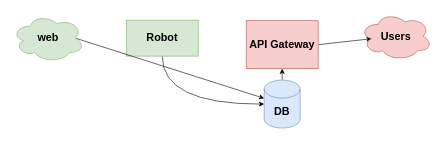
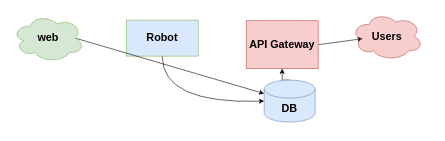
(396, 36) -> (387, 36)
(162, 38) -> (162, 38)
(282, 104) -> (290, 101)
